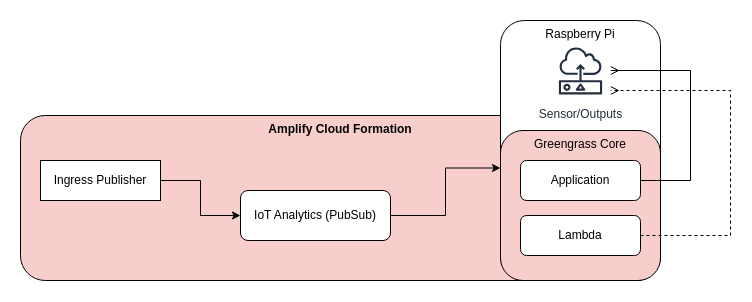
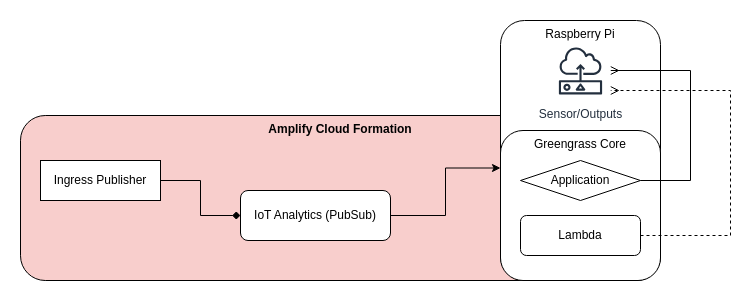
(581, 181) -> (581, 181)
(581, 206) -> (581, 206)
(232, 216) -> (231, 216)
